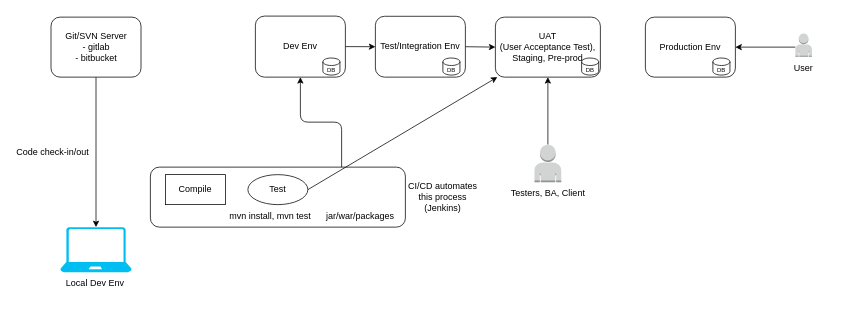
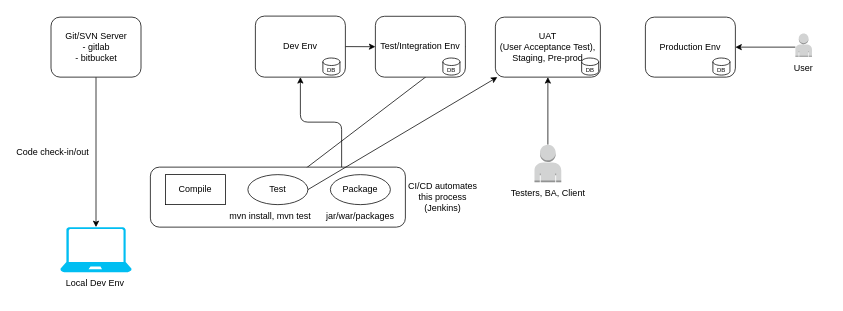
(470, 47) -> (366, 122)
none -> (360, 189)
